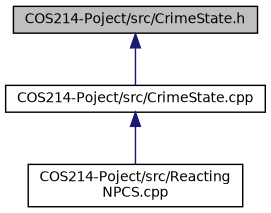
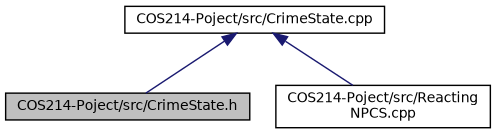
(135, 67) -> (185, 67)
